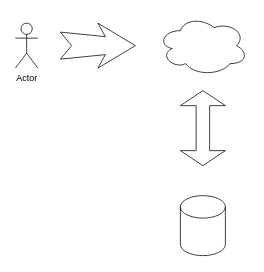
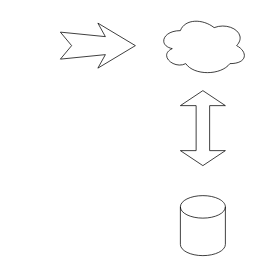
(27, 45) -> none
